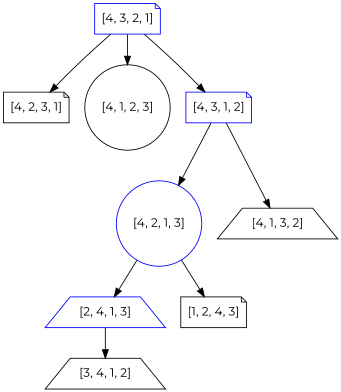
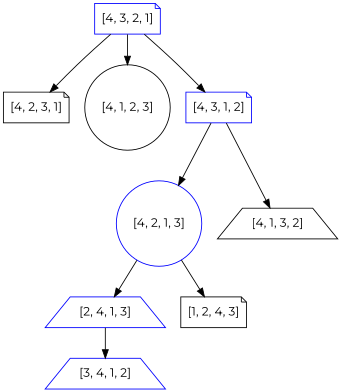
(105, 374) -> (105, 374)
